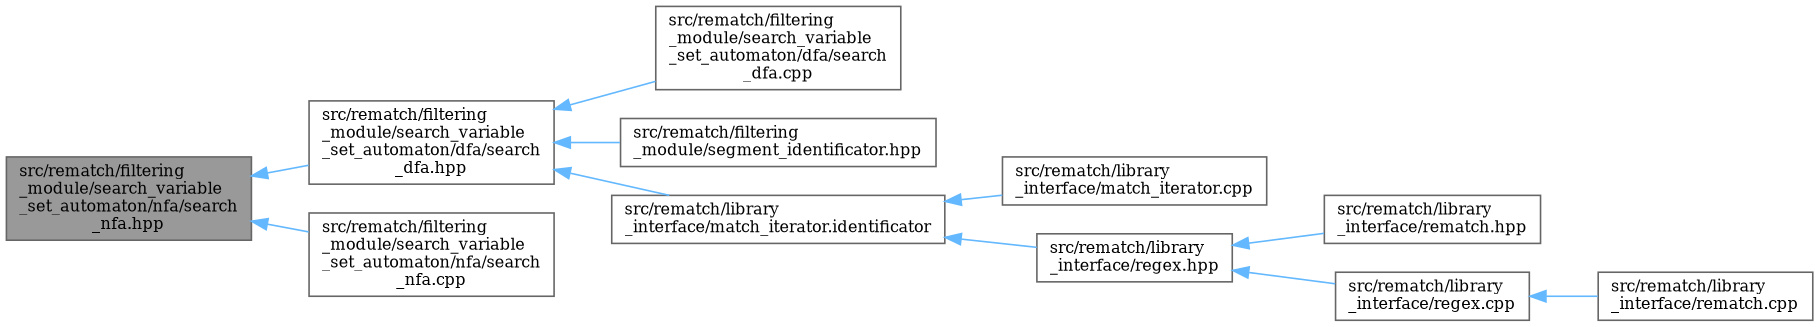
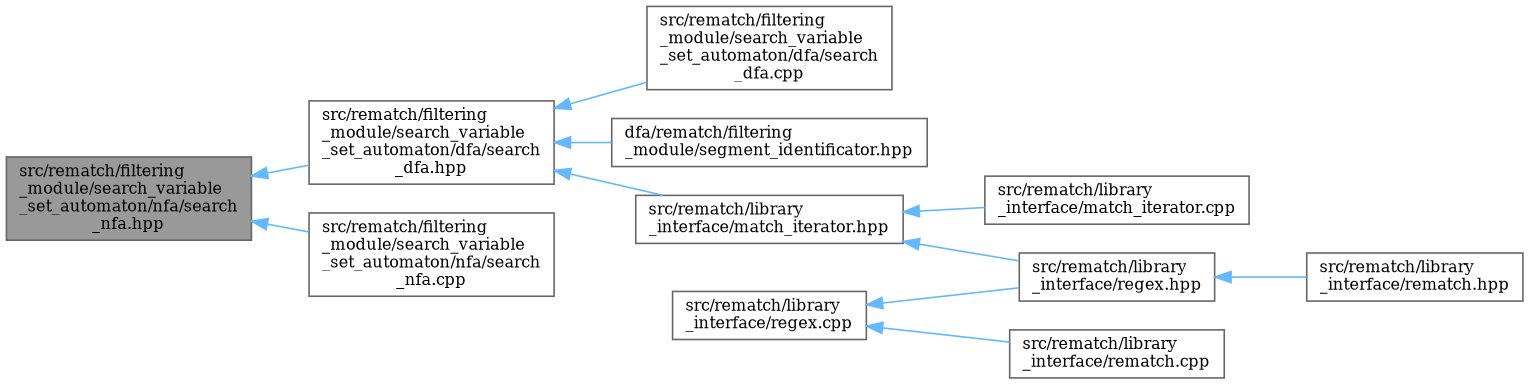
(778, 143) -> (769, 143)
(778, 219) -> (769, 219)
(1292, 278) -> (951, 295)
